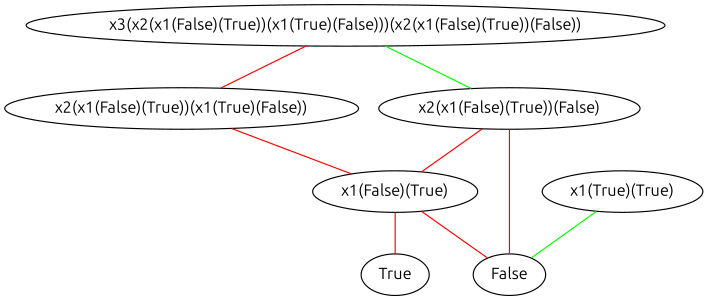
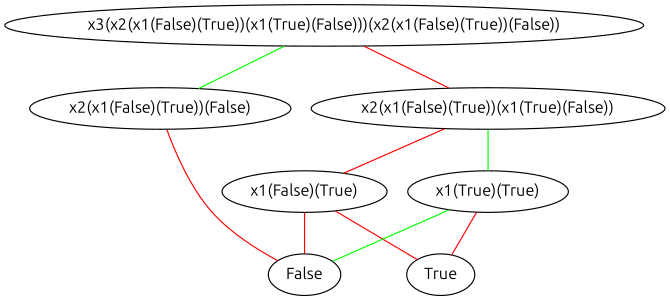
(452, 150) -> none
none -> (488, 150)
none -> (464, 234)
